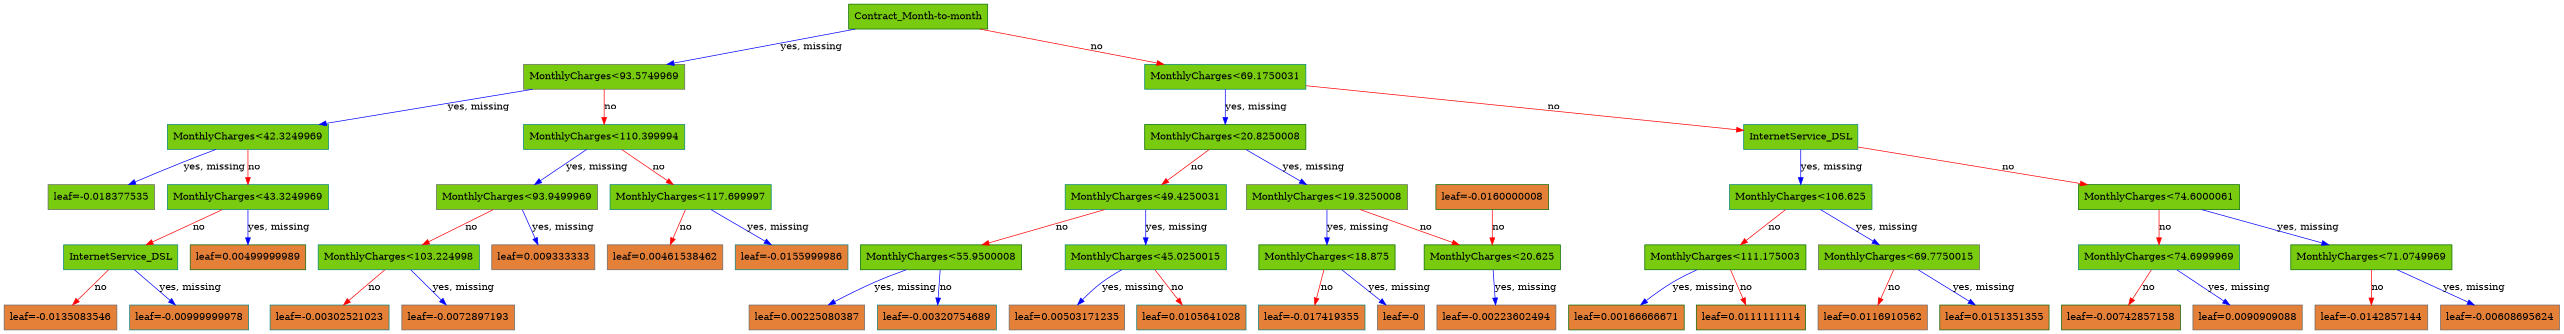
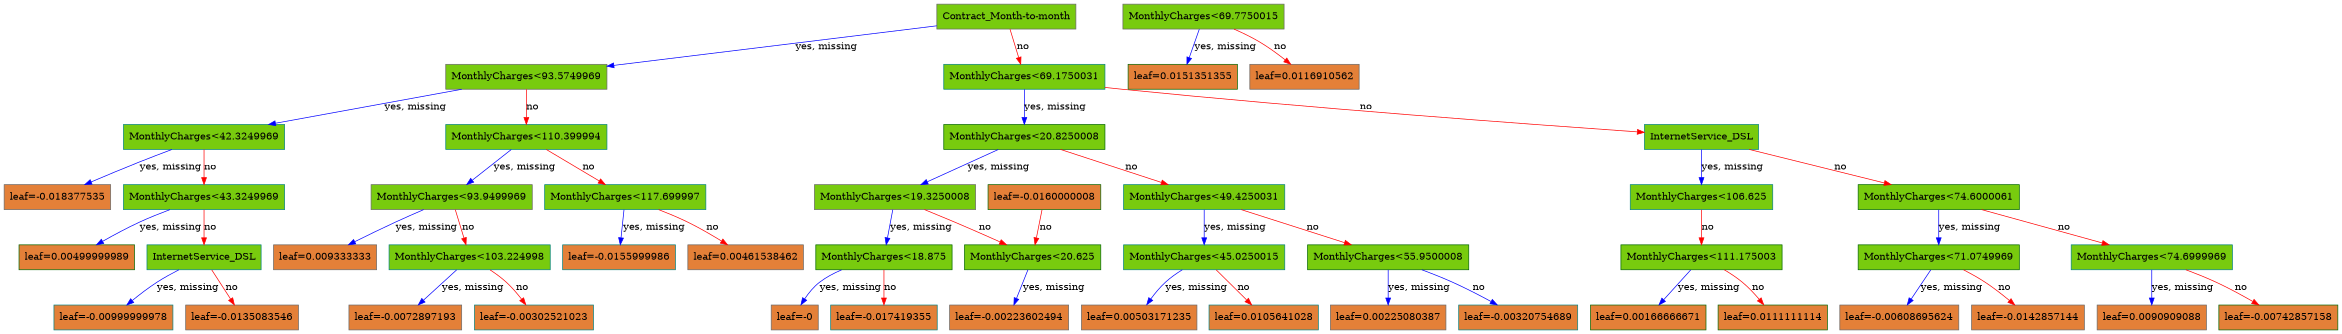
(918, 17) -> (1006, 17)
(101, 197) -> (57, 197)
(1847, 225) -> none
